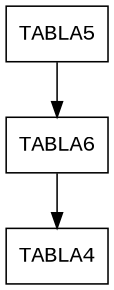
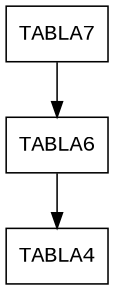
(57, 34) -> (57, 34)
